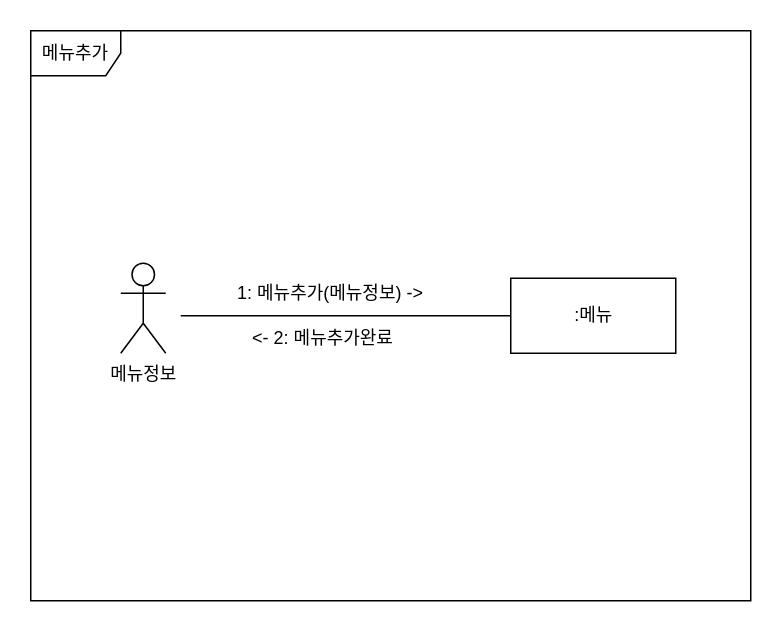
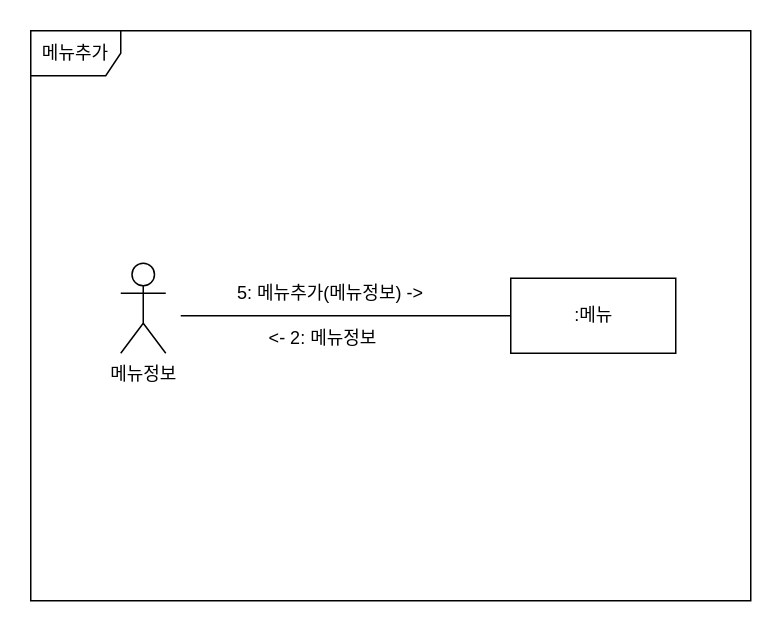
(331, 293) -> (331, 293)
(323, 338) -> (323, 338)
